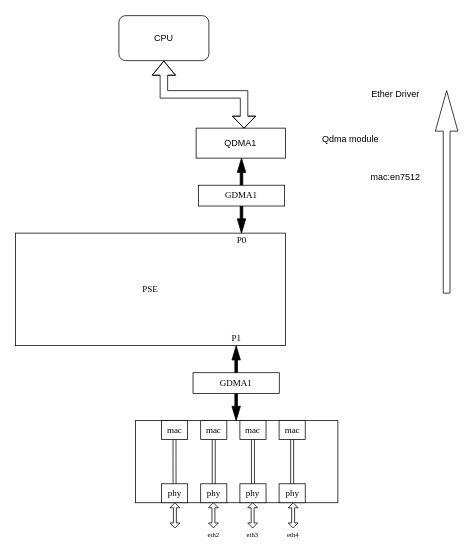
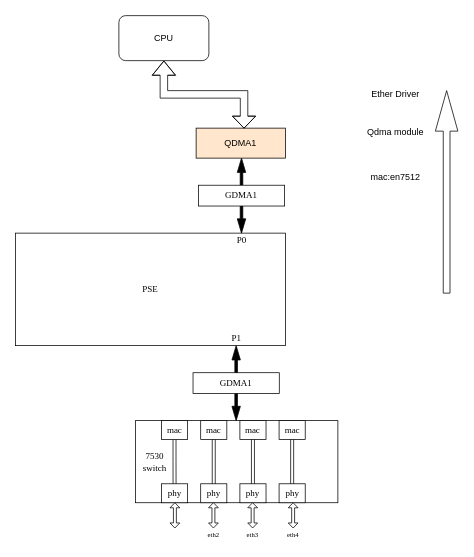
(351, 139) -> (396, 132)
(241, 143) -> (241, 143)
none -> (155, 461)
